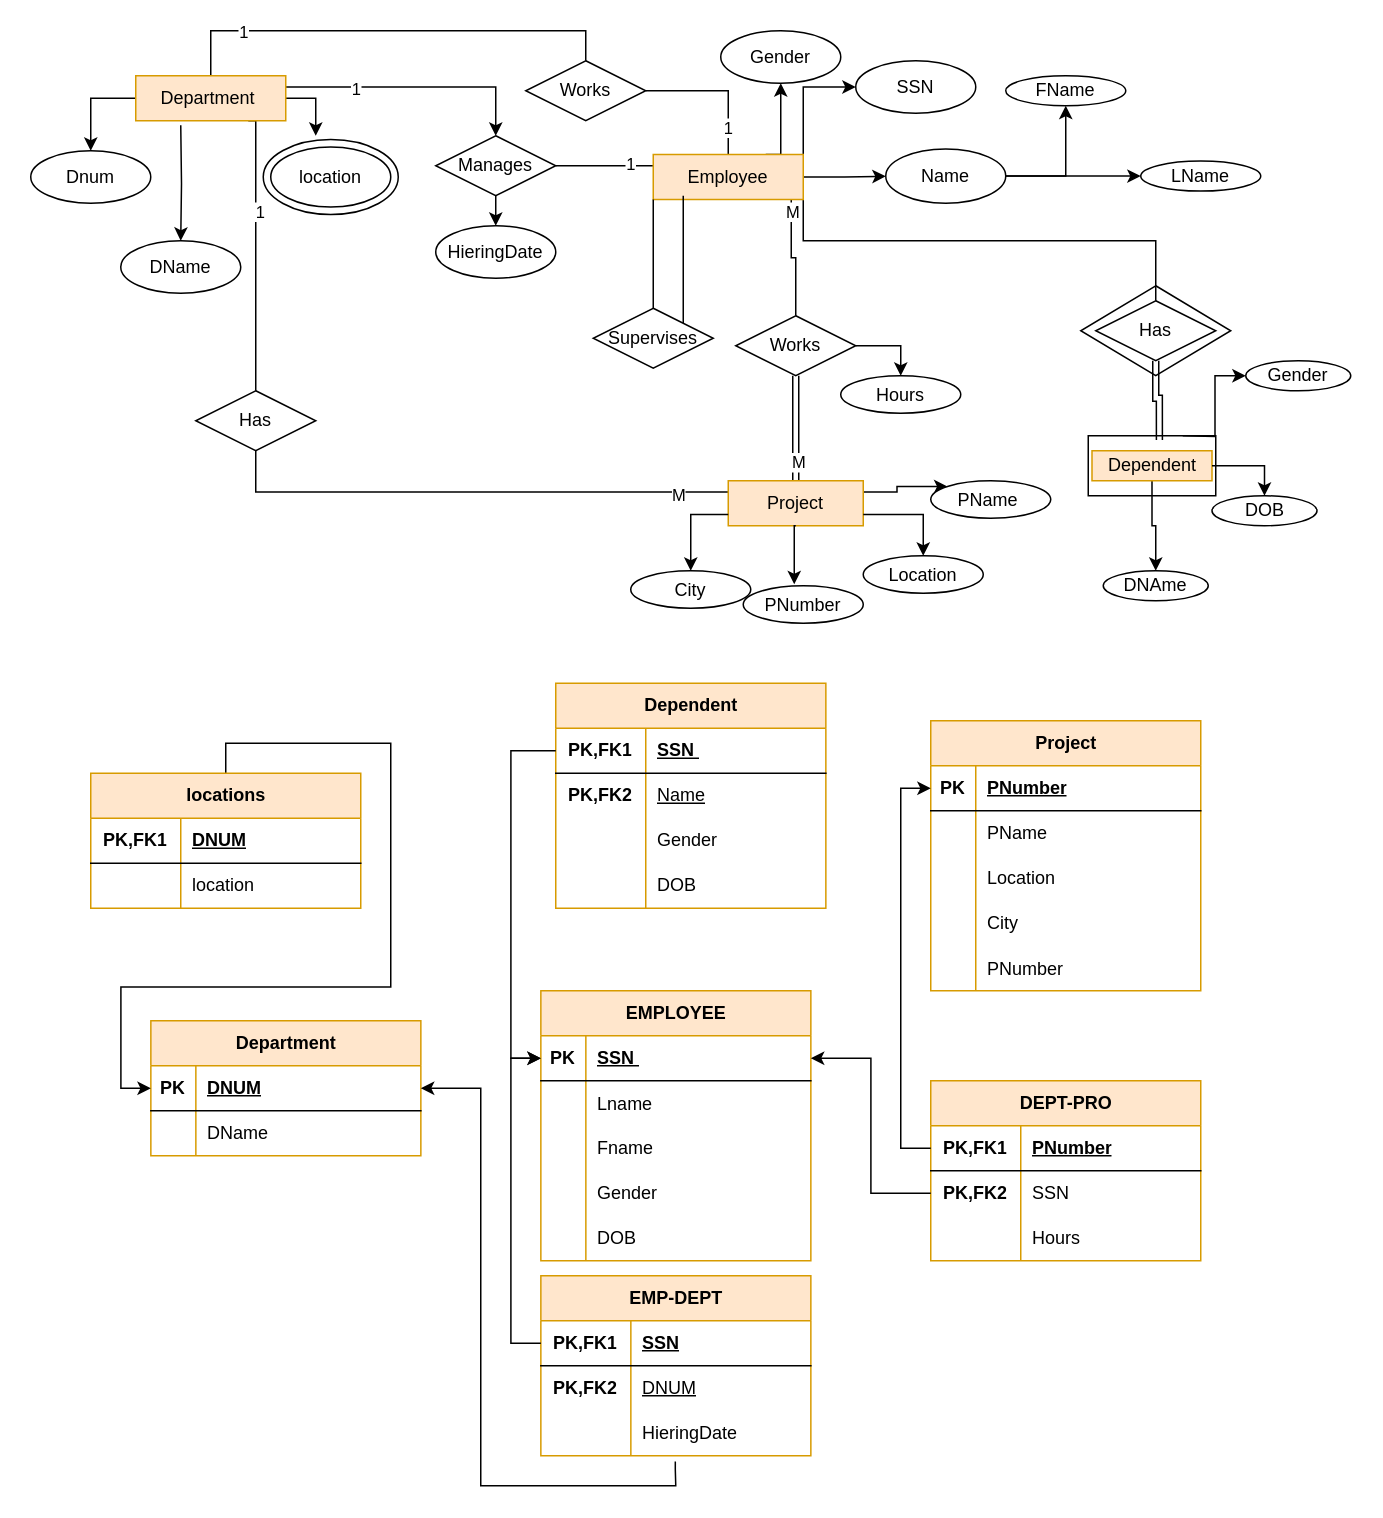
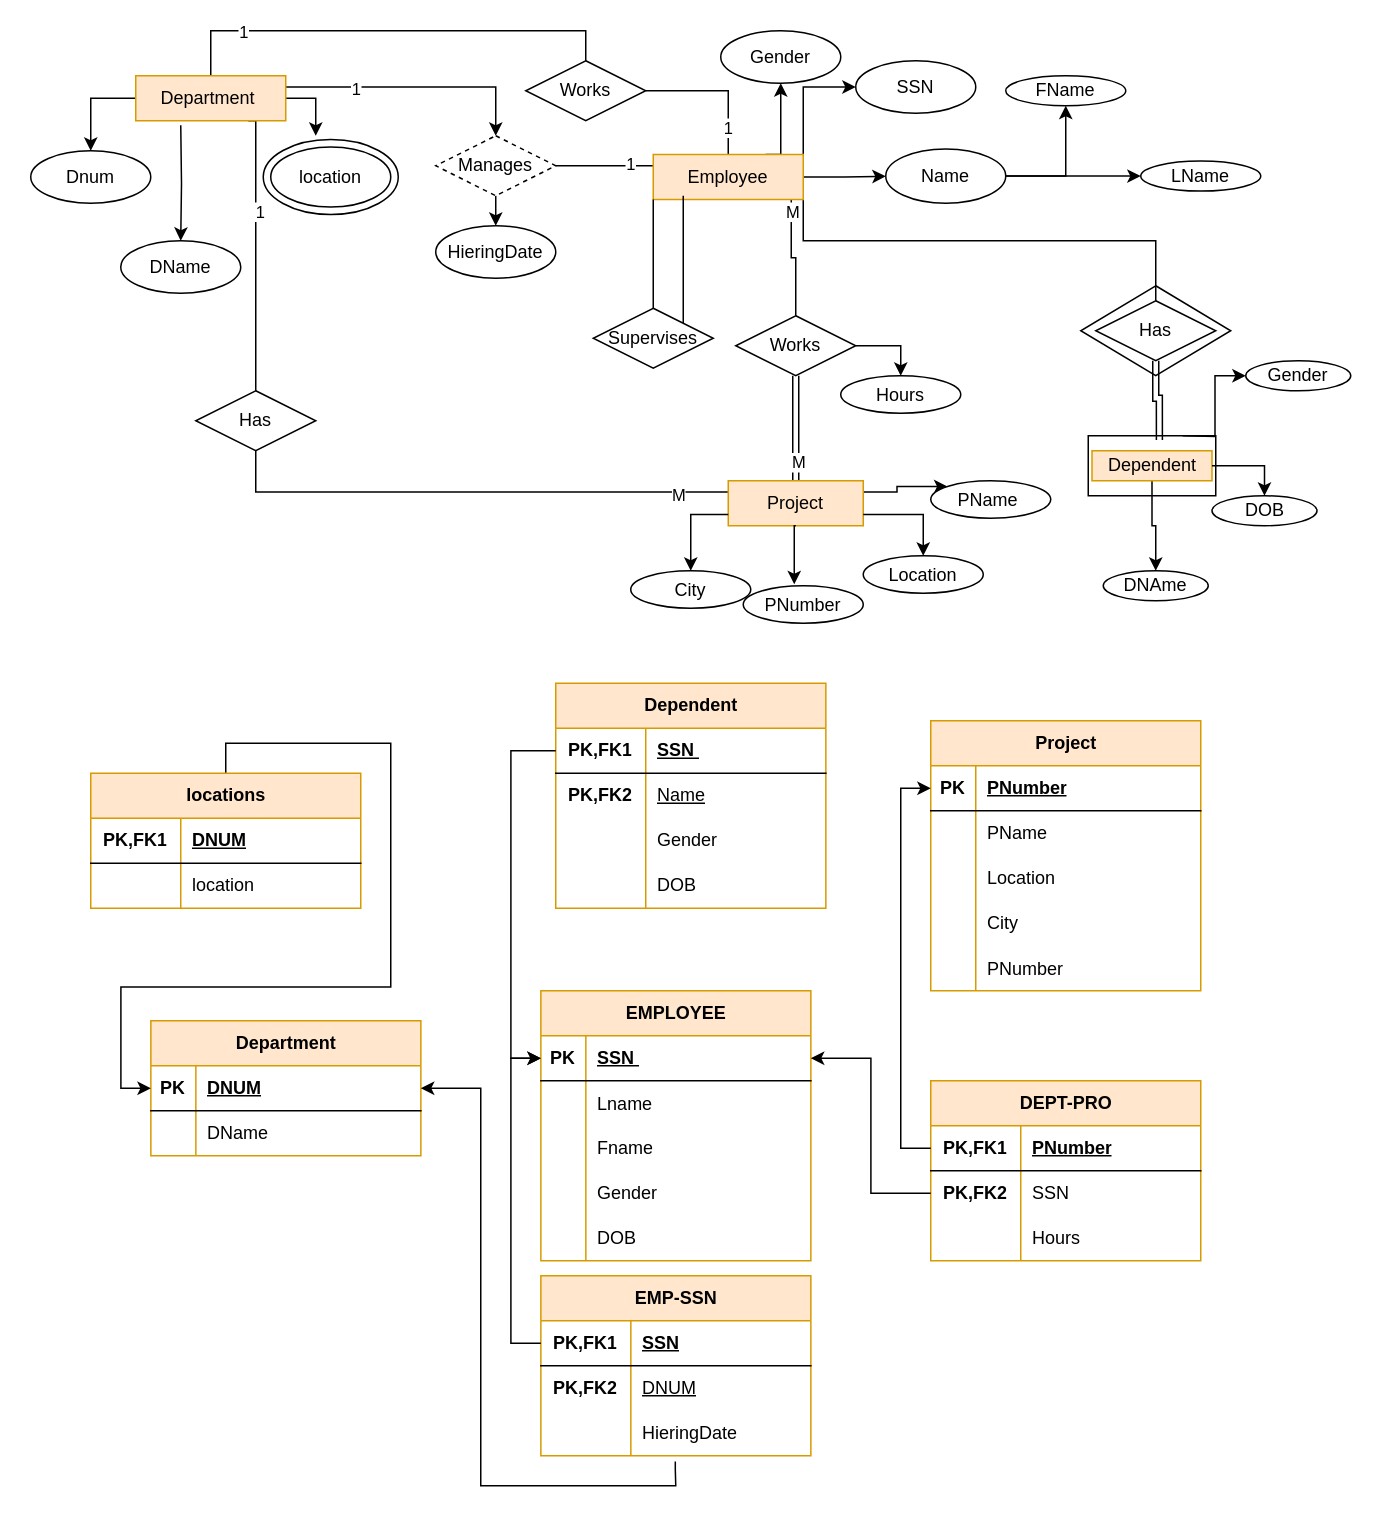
(496, 166) -> (496, 166)
(677, 1298) -> (677, 1298)
